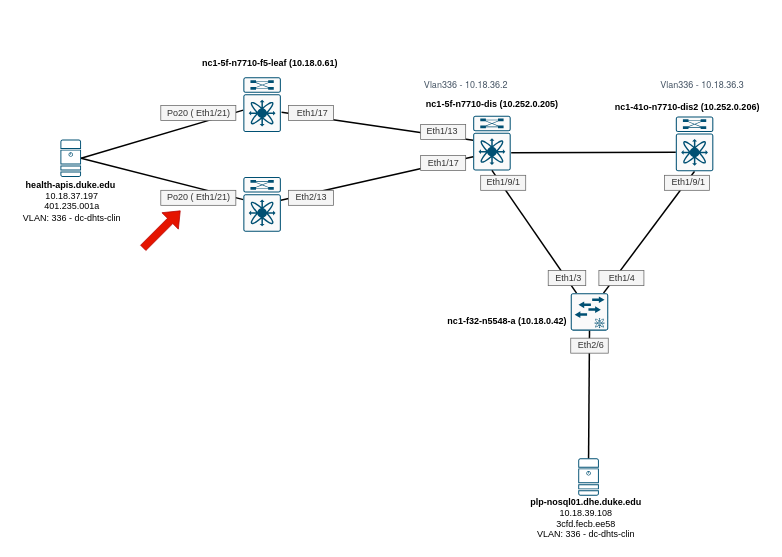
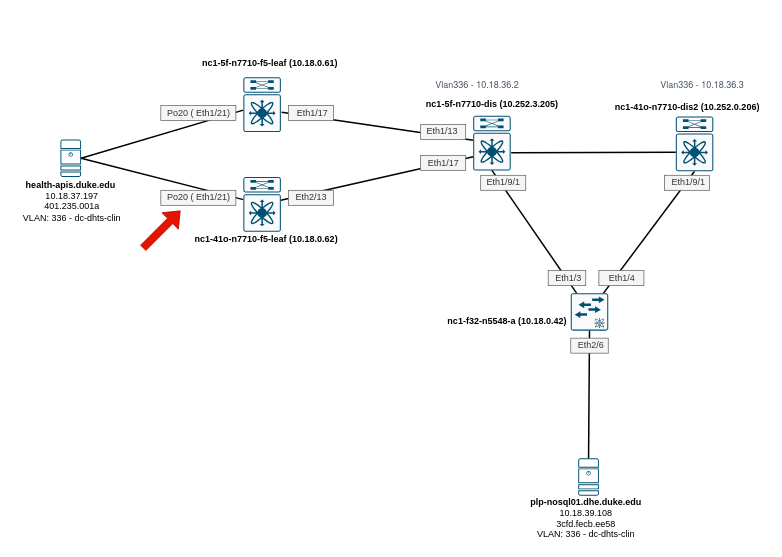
(465, 85) -> (477, 85)
(492, 105) -> (492, 105)
none -> (266, 239)
